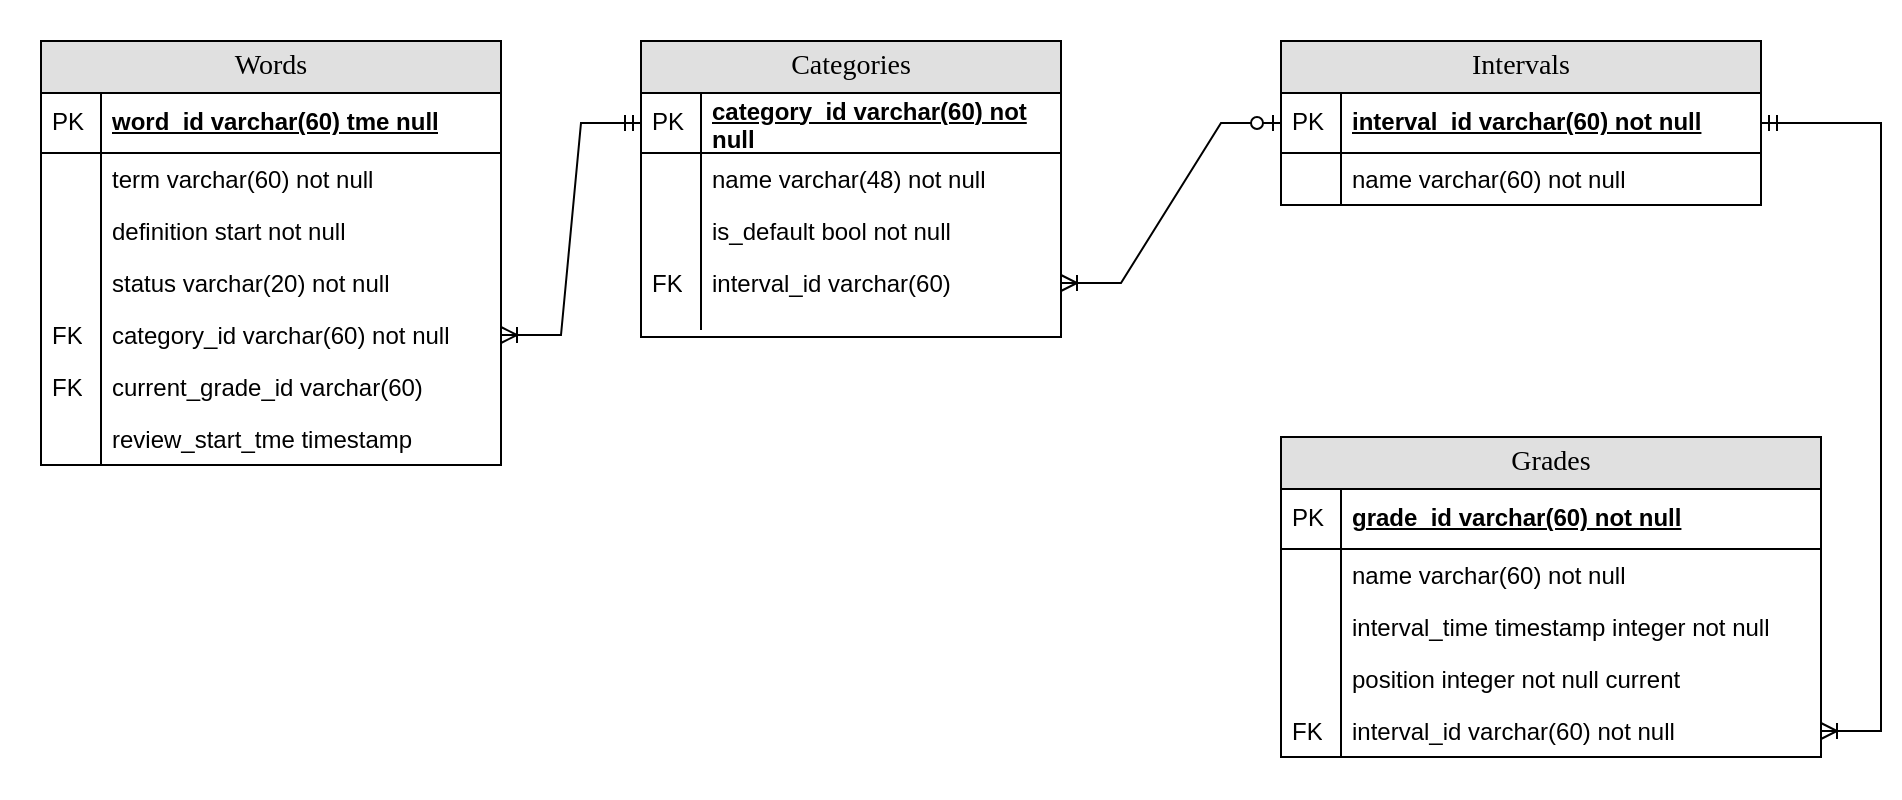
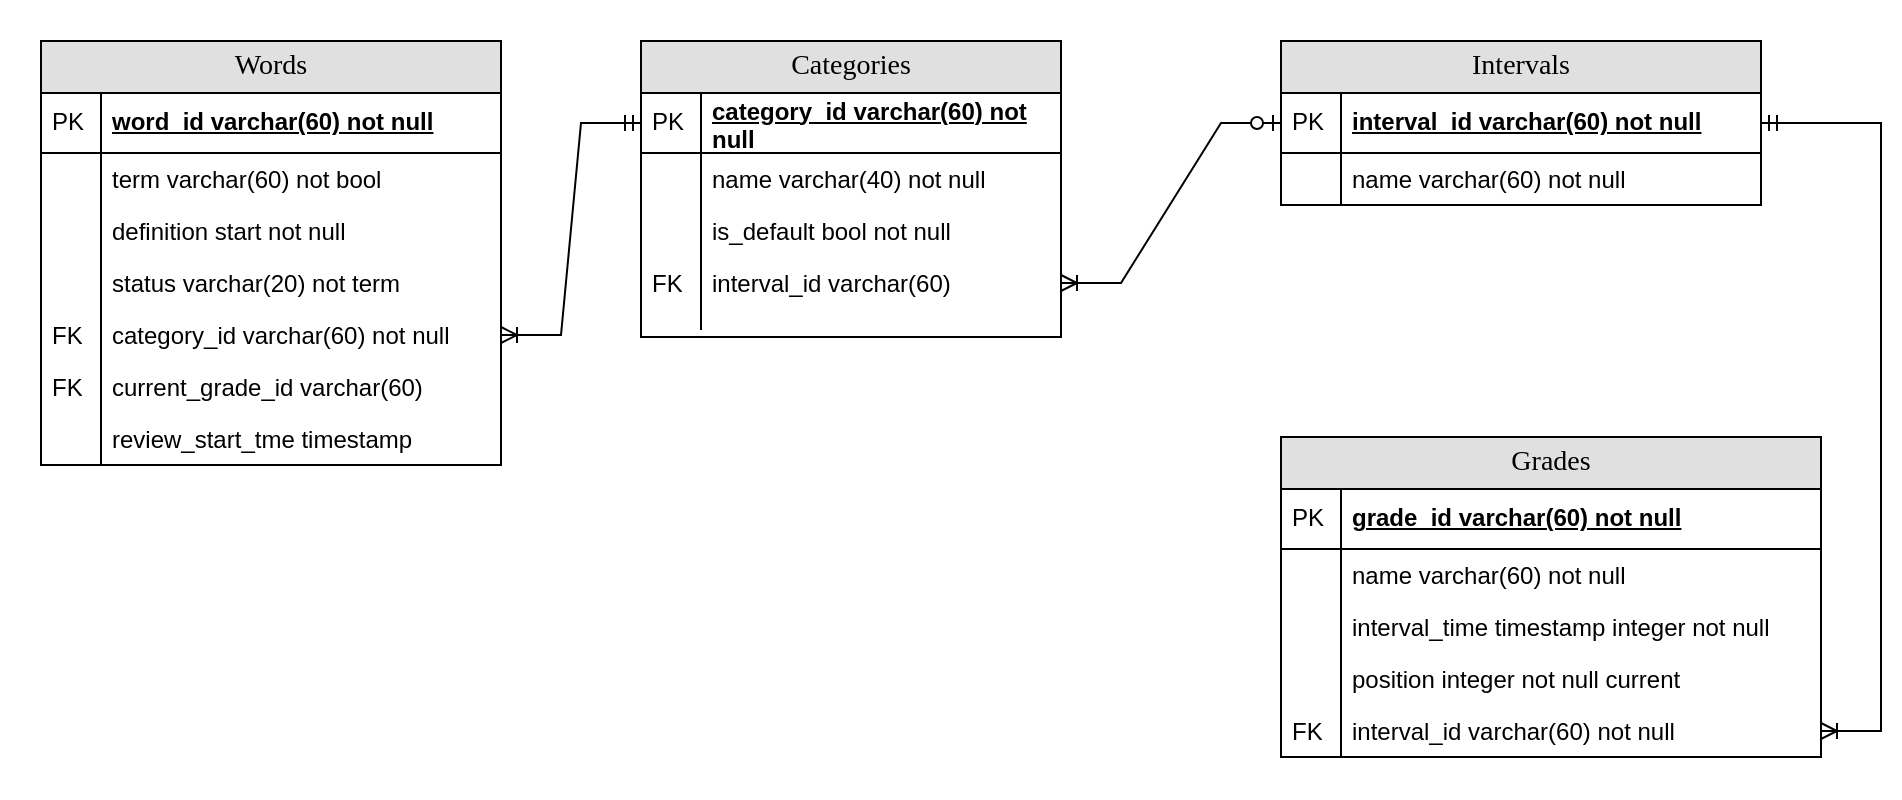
(282, 123) -> (282, 123)
(265, 181) -> (269, 181)
(865, 181) -> (865, 181)
(279, 285) -> (285, 285)
